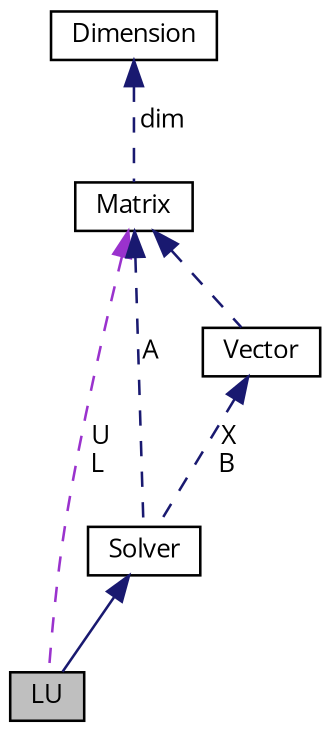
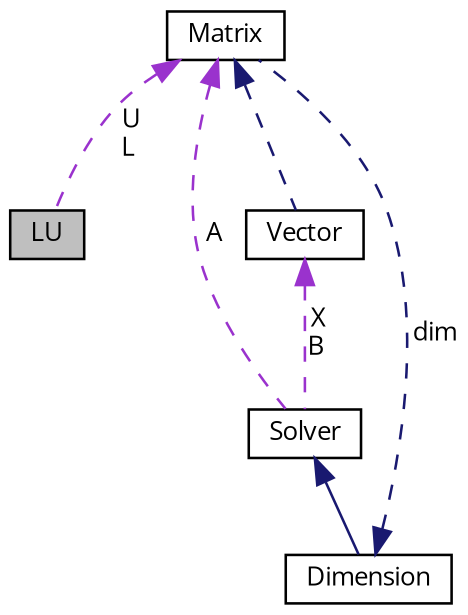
(139, 392) -> (200, 258)
(196, 463) -> (305, 347)
(88, 634) -> (342, 518)
